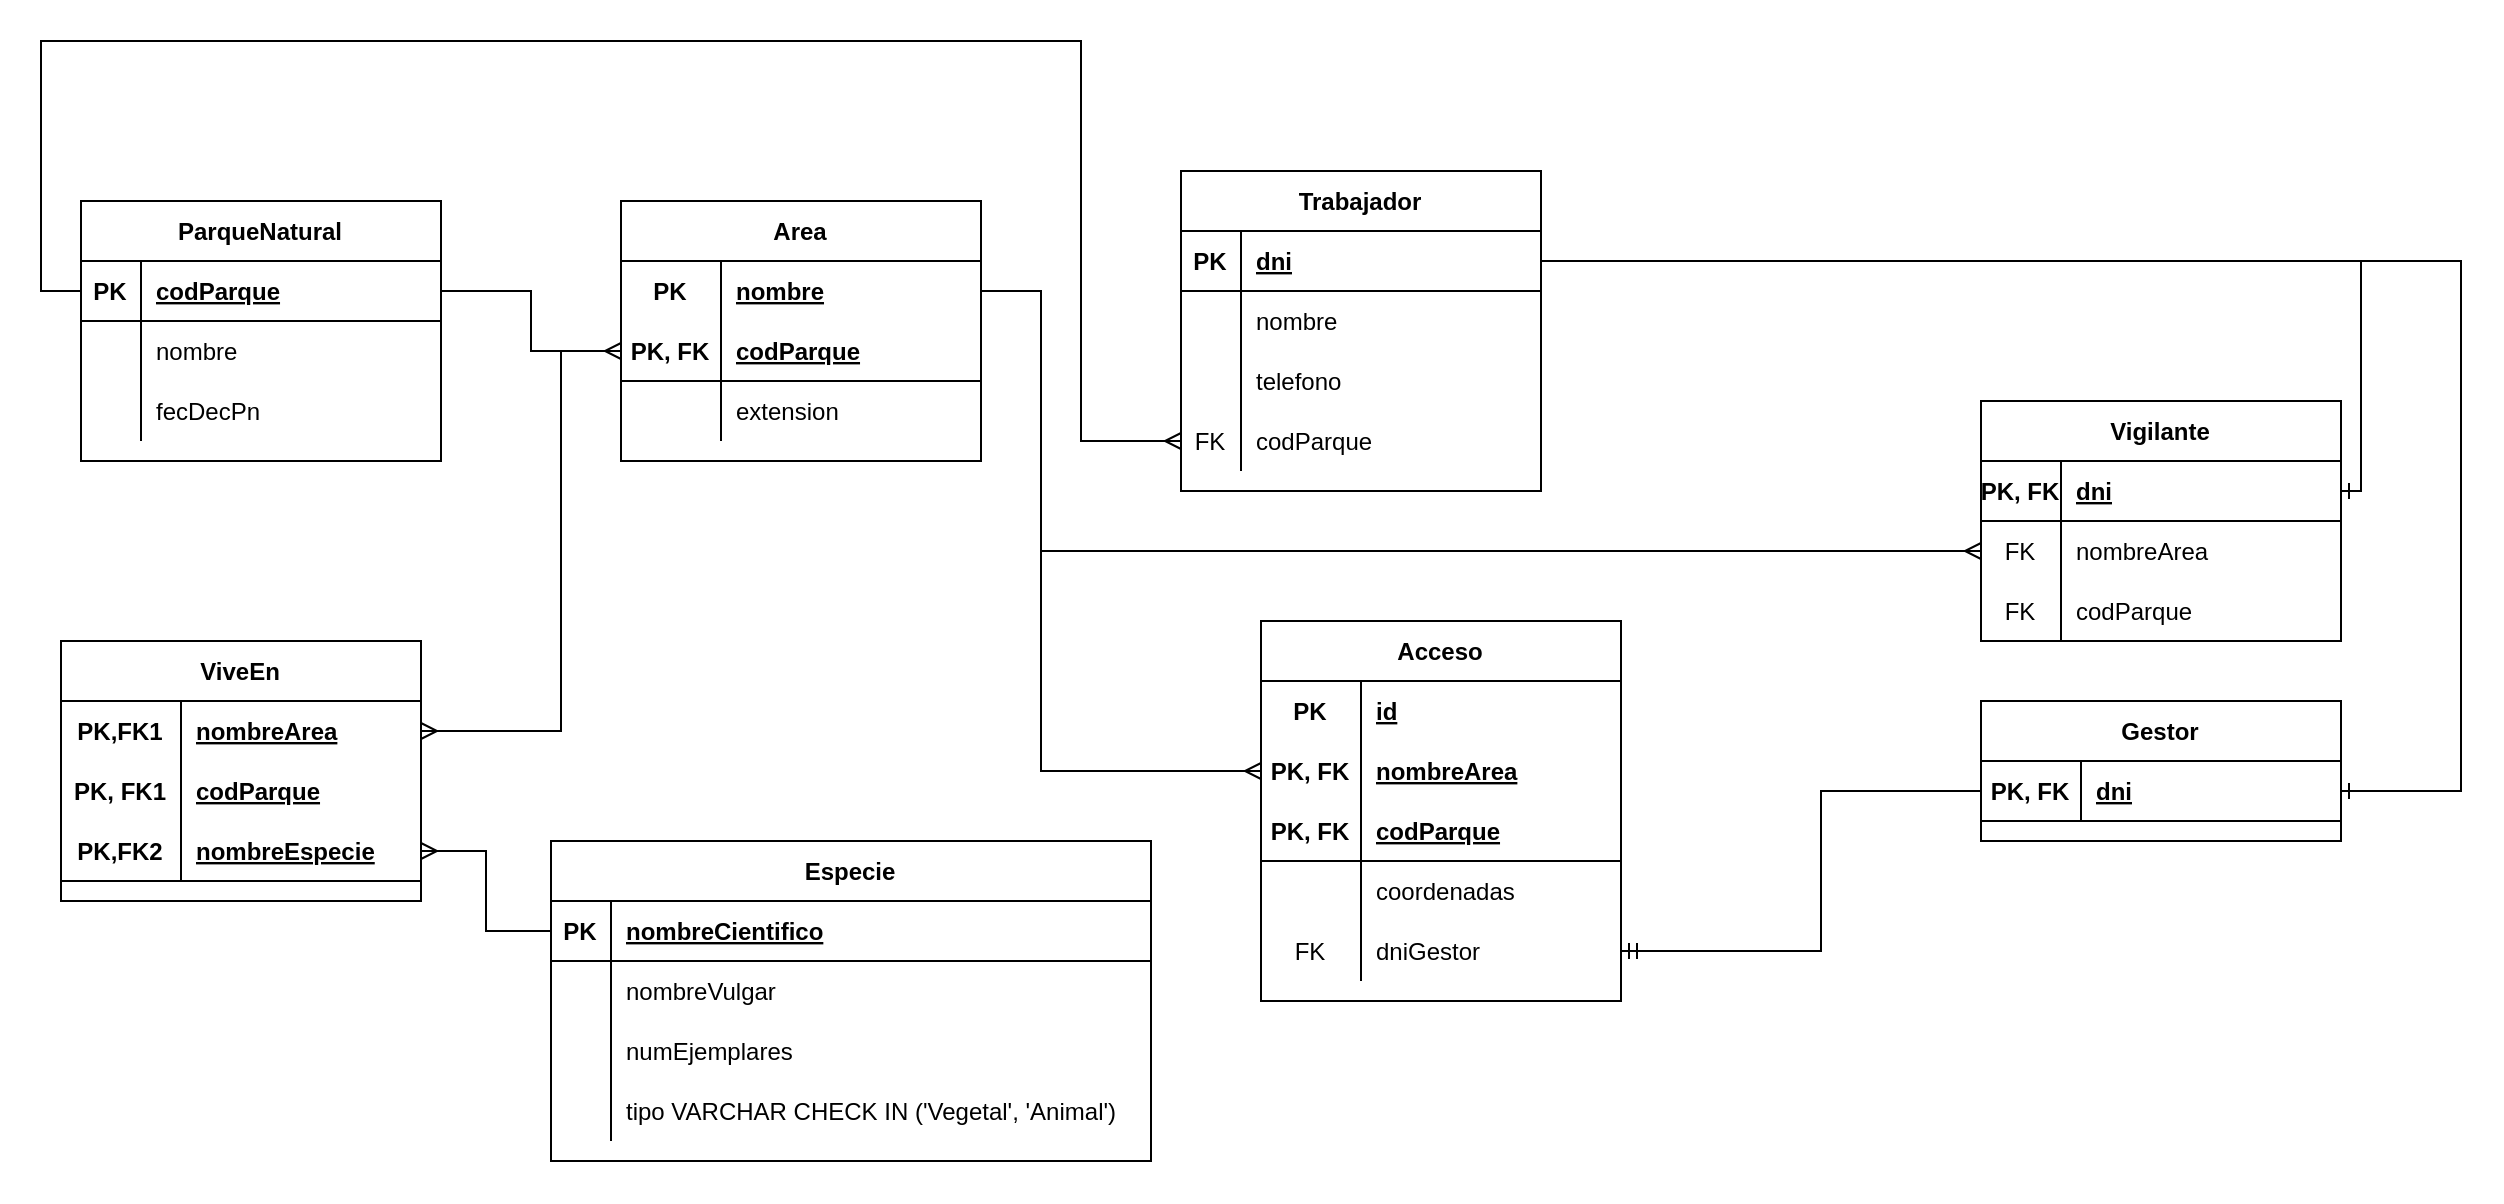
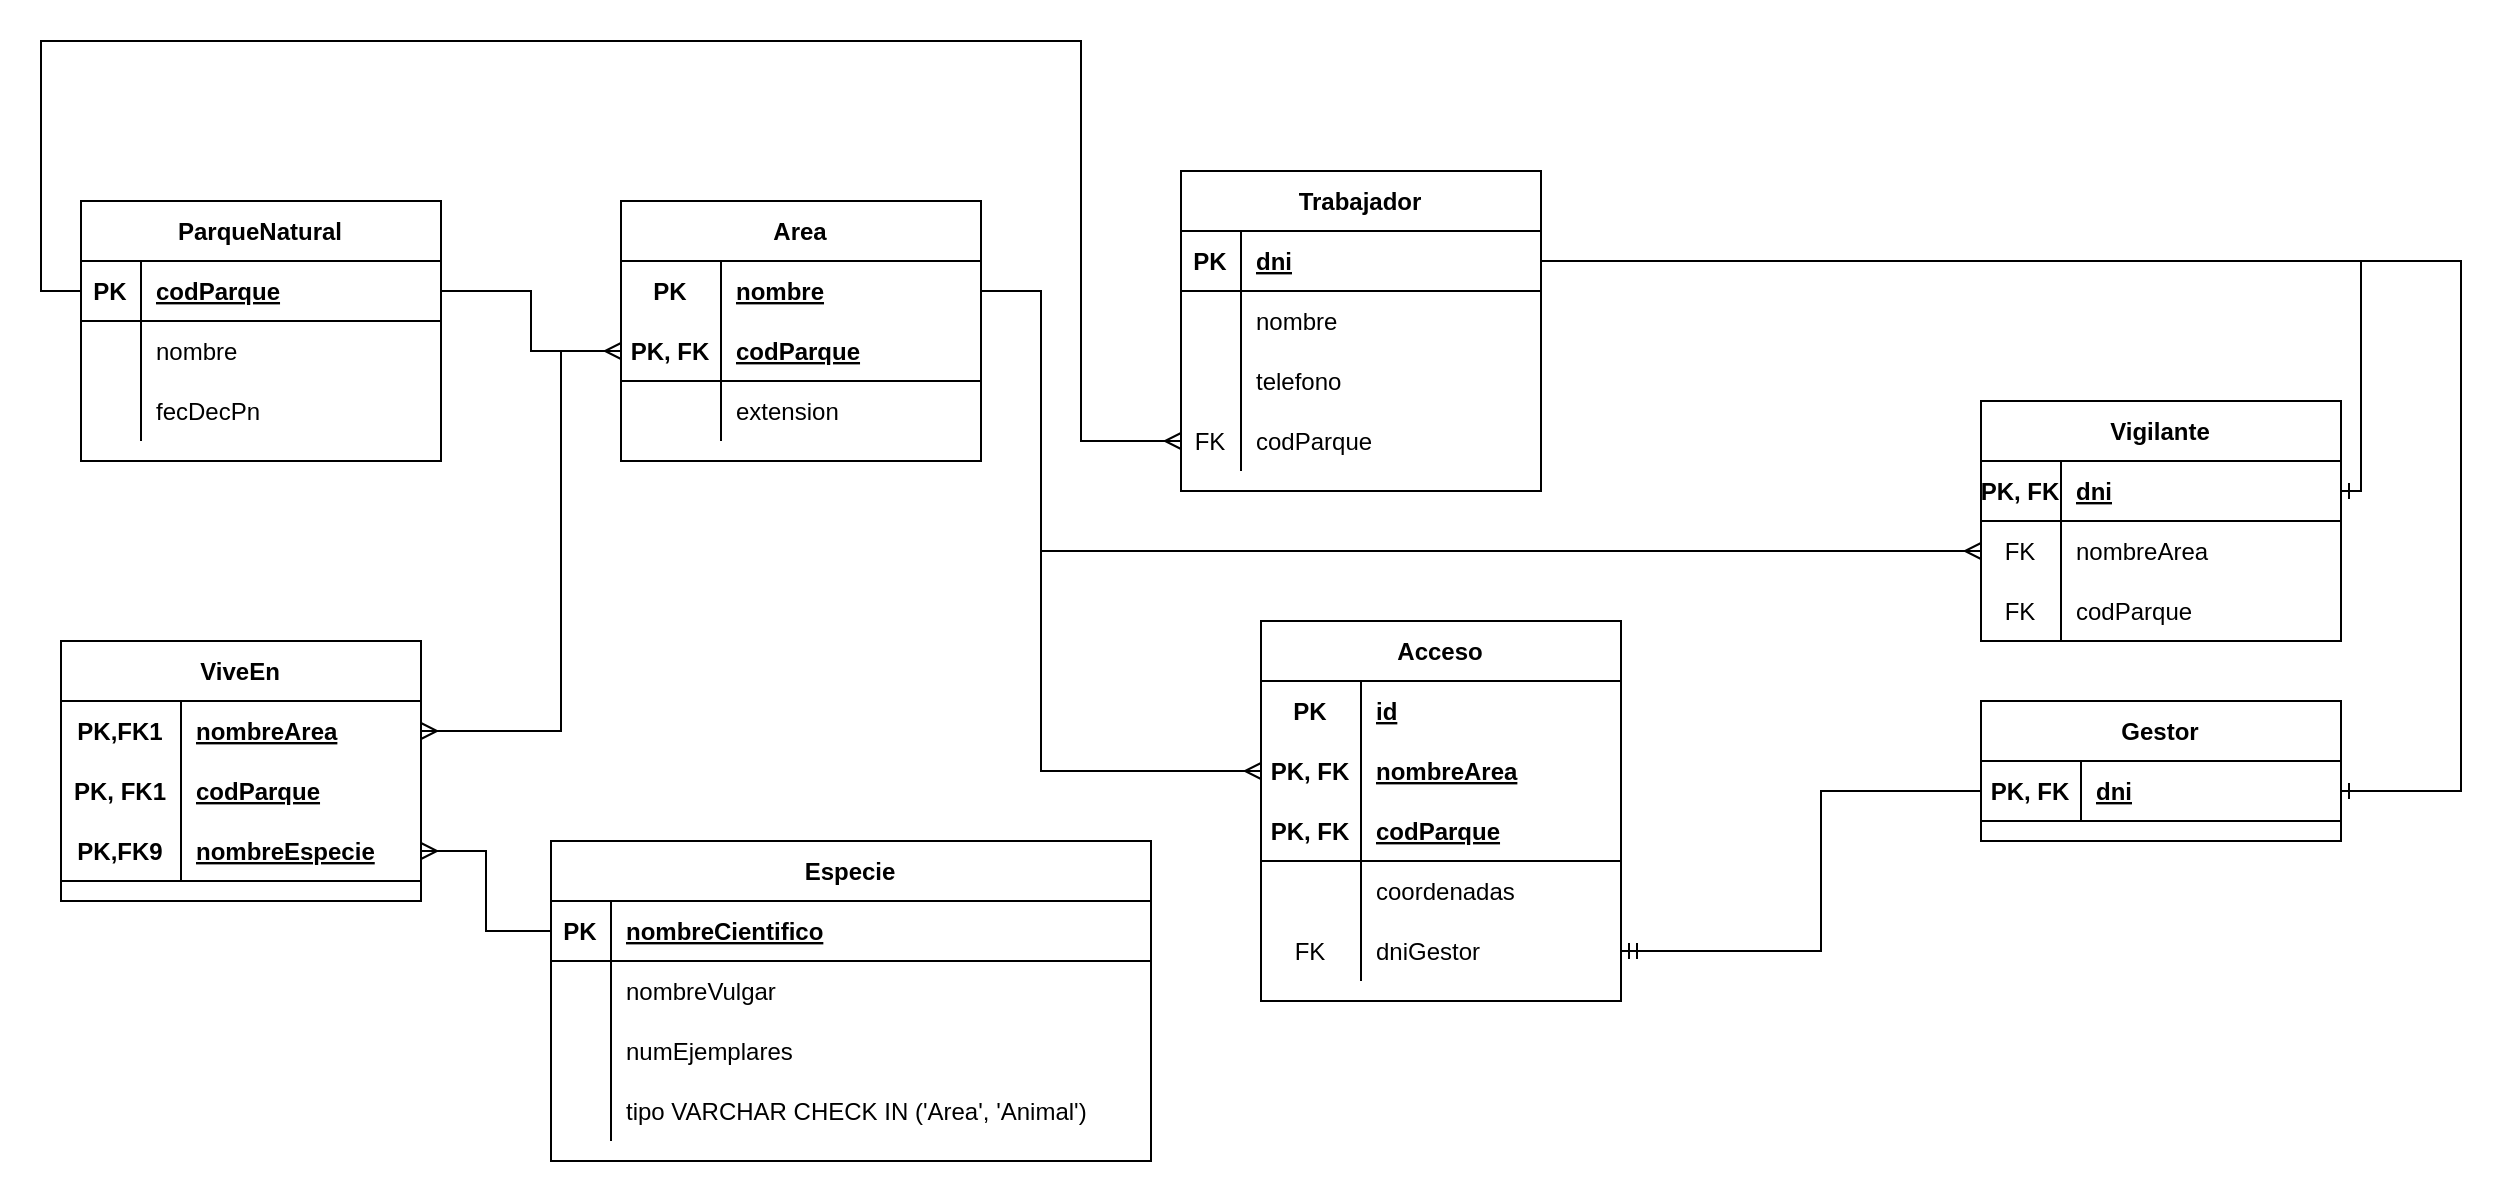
(120, 852) -> (120, 852)
(871, 1112) -> (854, 1112)
